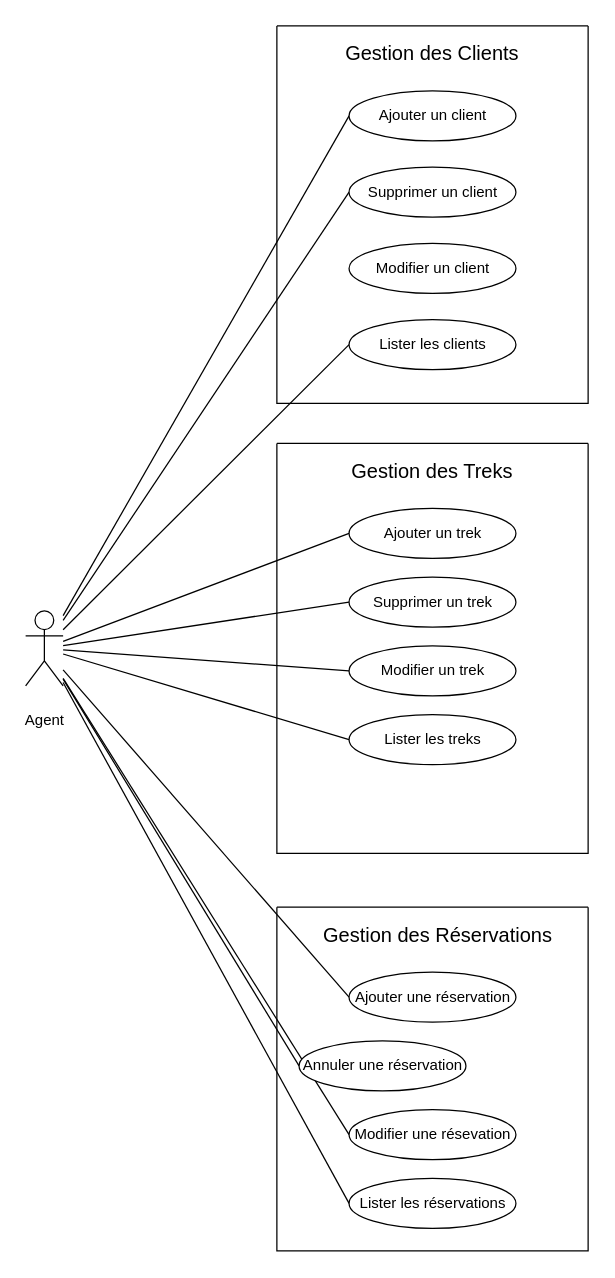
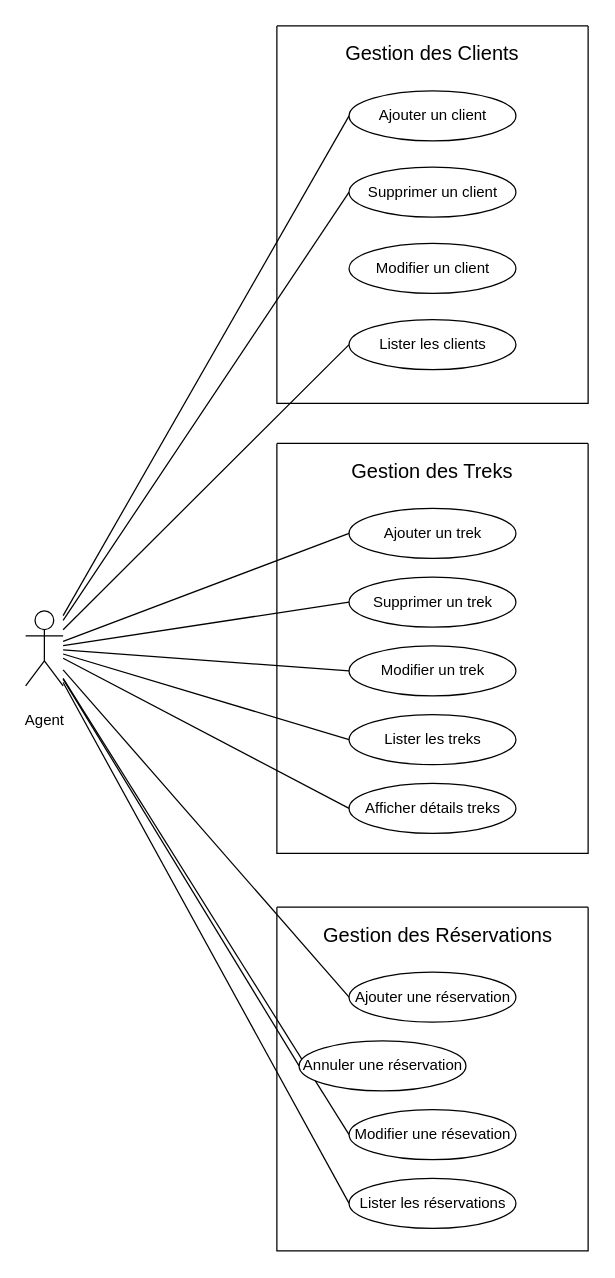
none -> (207, 733)
none -> (433, 808)
